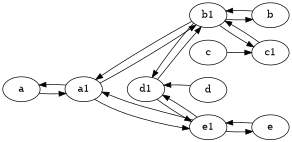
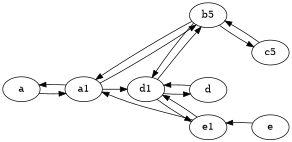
(208, 15) -> (208, 15)
(270, 15) -> none
(208, 53) -> none
(270, 53) -> (270, 53)
none -> (174, 94)
(137, 117) -> (111, 89)
(236, 132) -> none
